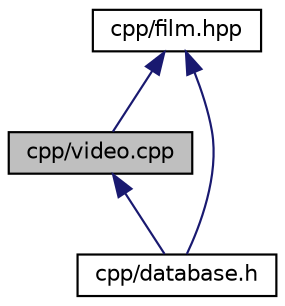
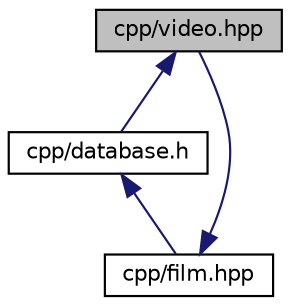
(100, 153) -> (189, 31)
(213, 164) -> (155, 224)
